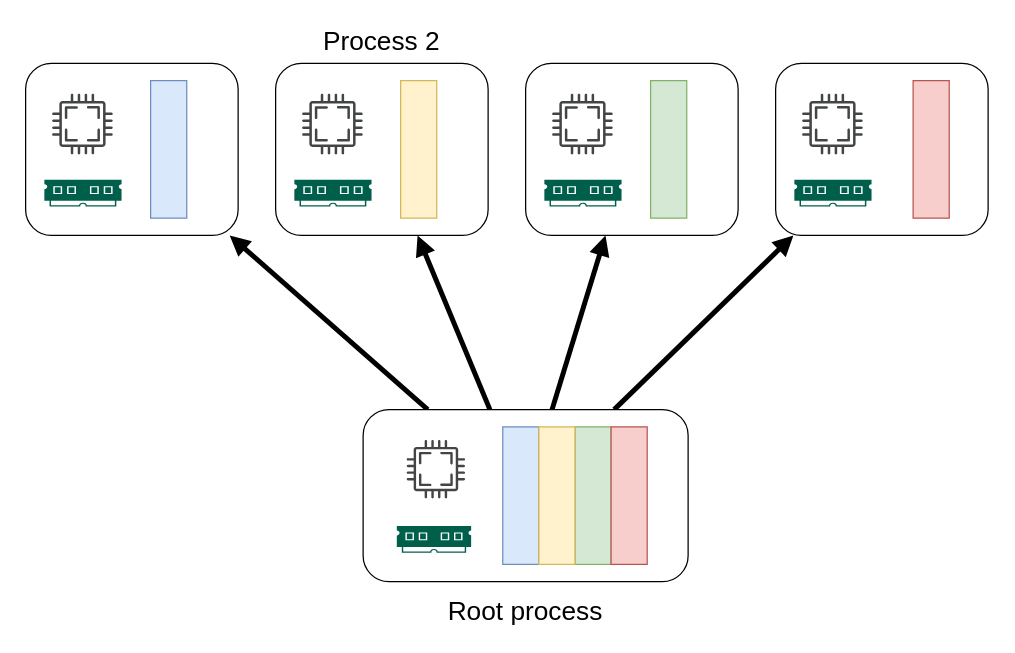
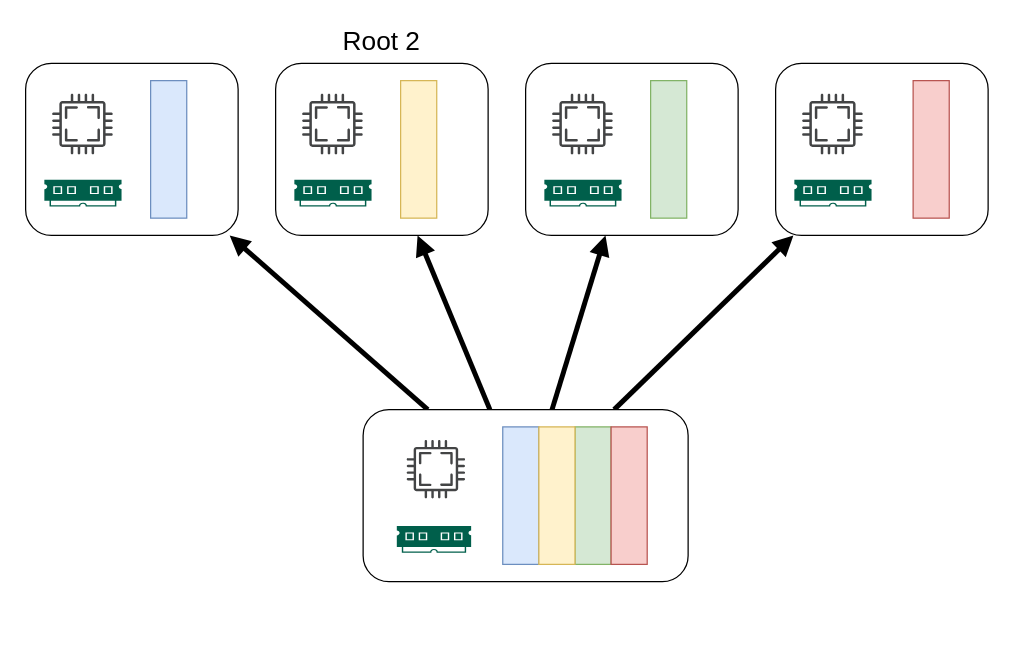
(382, 41) -> (382, 41)
(526, 610) -> none
